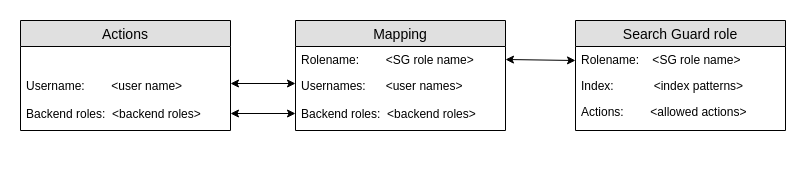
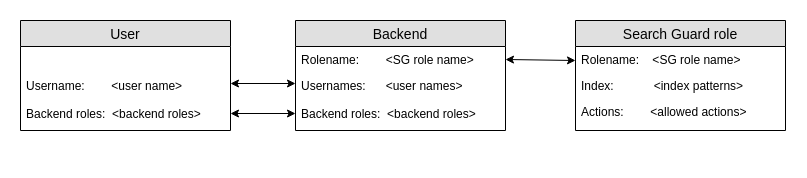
(125, 34) -> (125, 34)
(400, 34) -> (400, 34)
